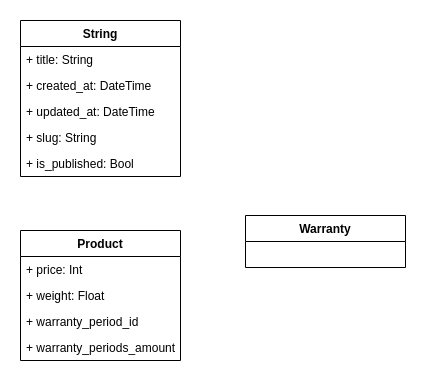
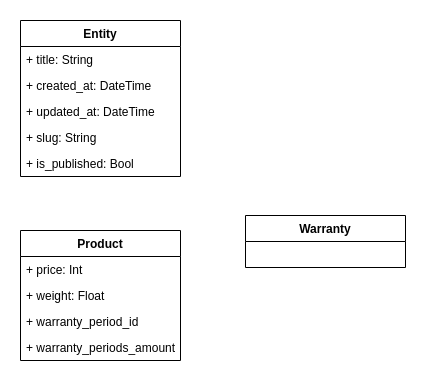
(100, 34) -> (100, 34)
